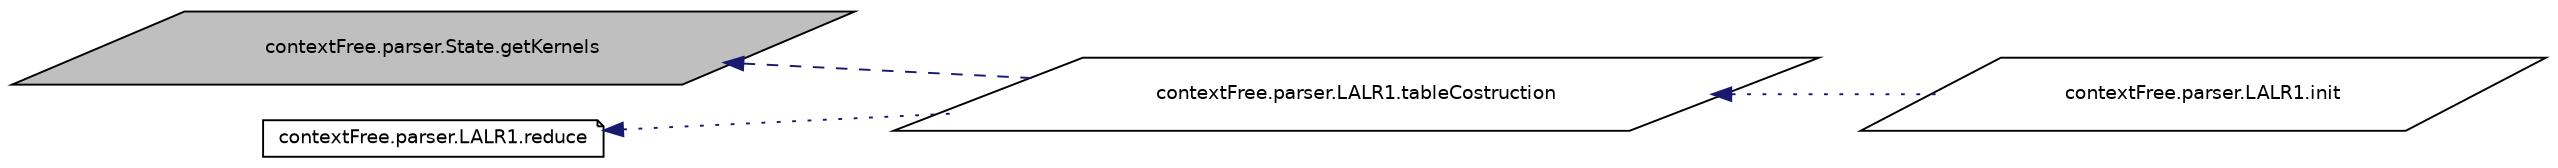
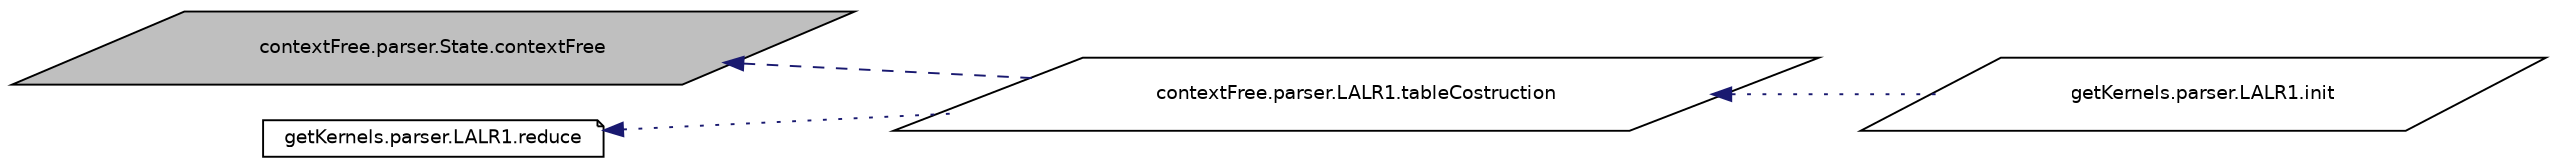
(433, 48) -> (433, 48)
(2203, 94) -> (2203, 94)
(433, 138) -> (433, 138)
